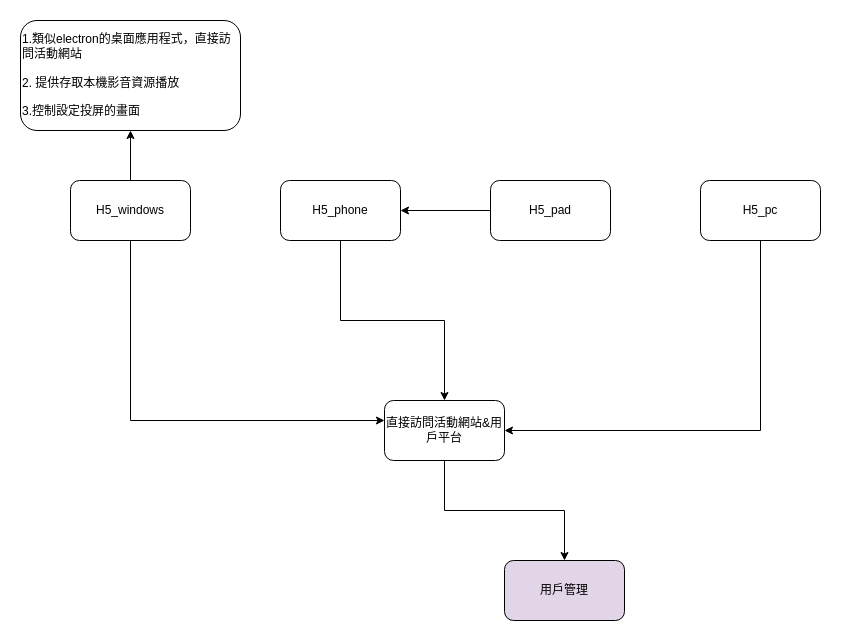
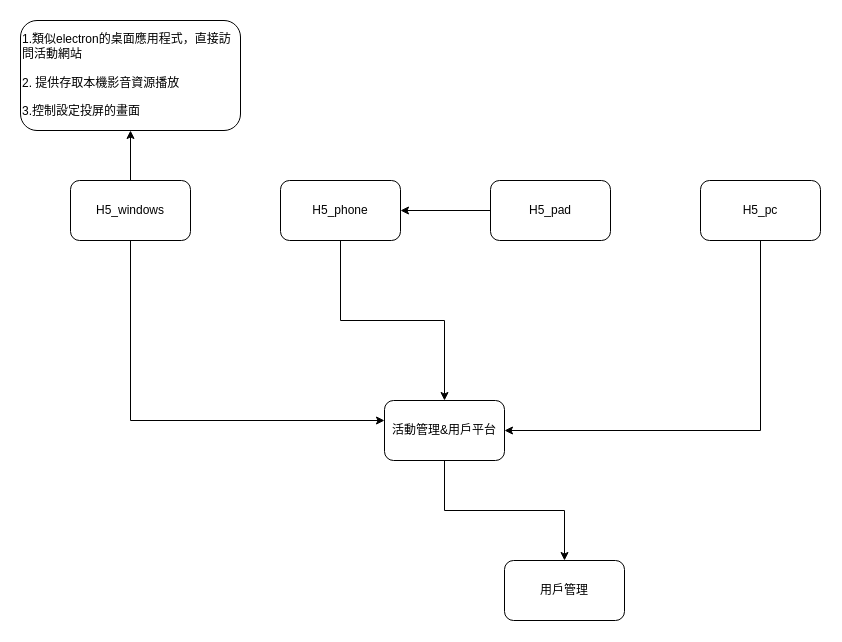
(445, 431) -> (445, 431)
(565, 591) -> (565, 591)
